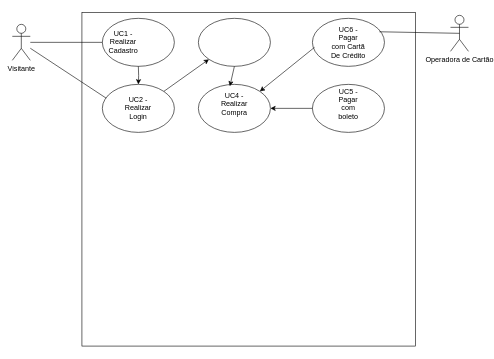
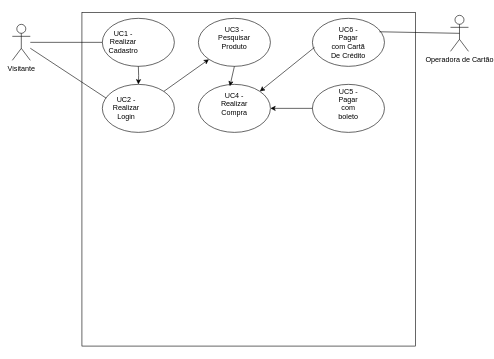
none -> (234, 42)
(138, 108) -> (126, 108)
